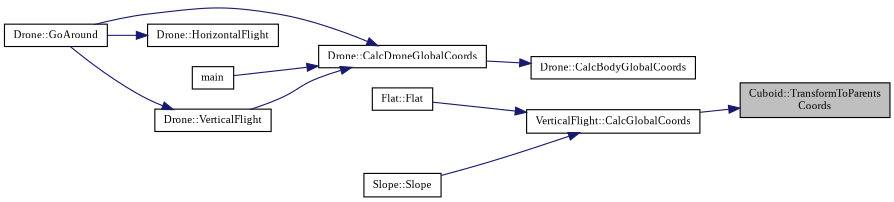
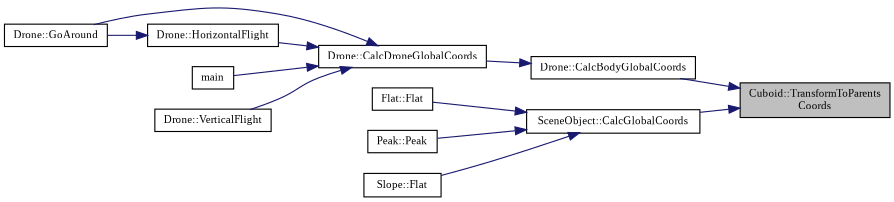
none -> (293, 44)
(114, 79) -> none
none -> (704, 82)
(613, 121) -> (613, 121)
none -> (402, 142)
(402, 185) -> (402, 185)
